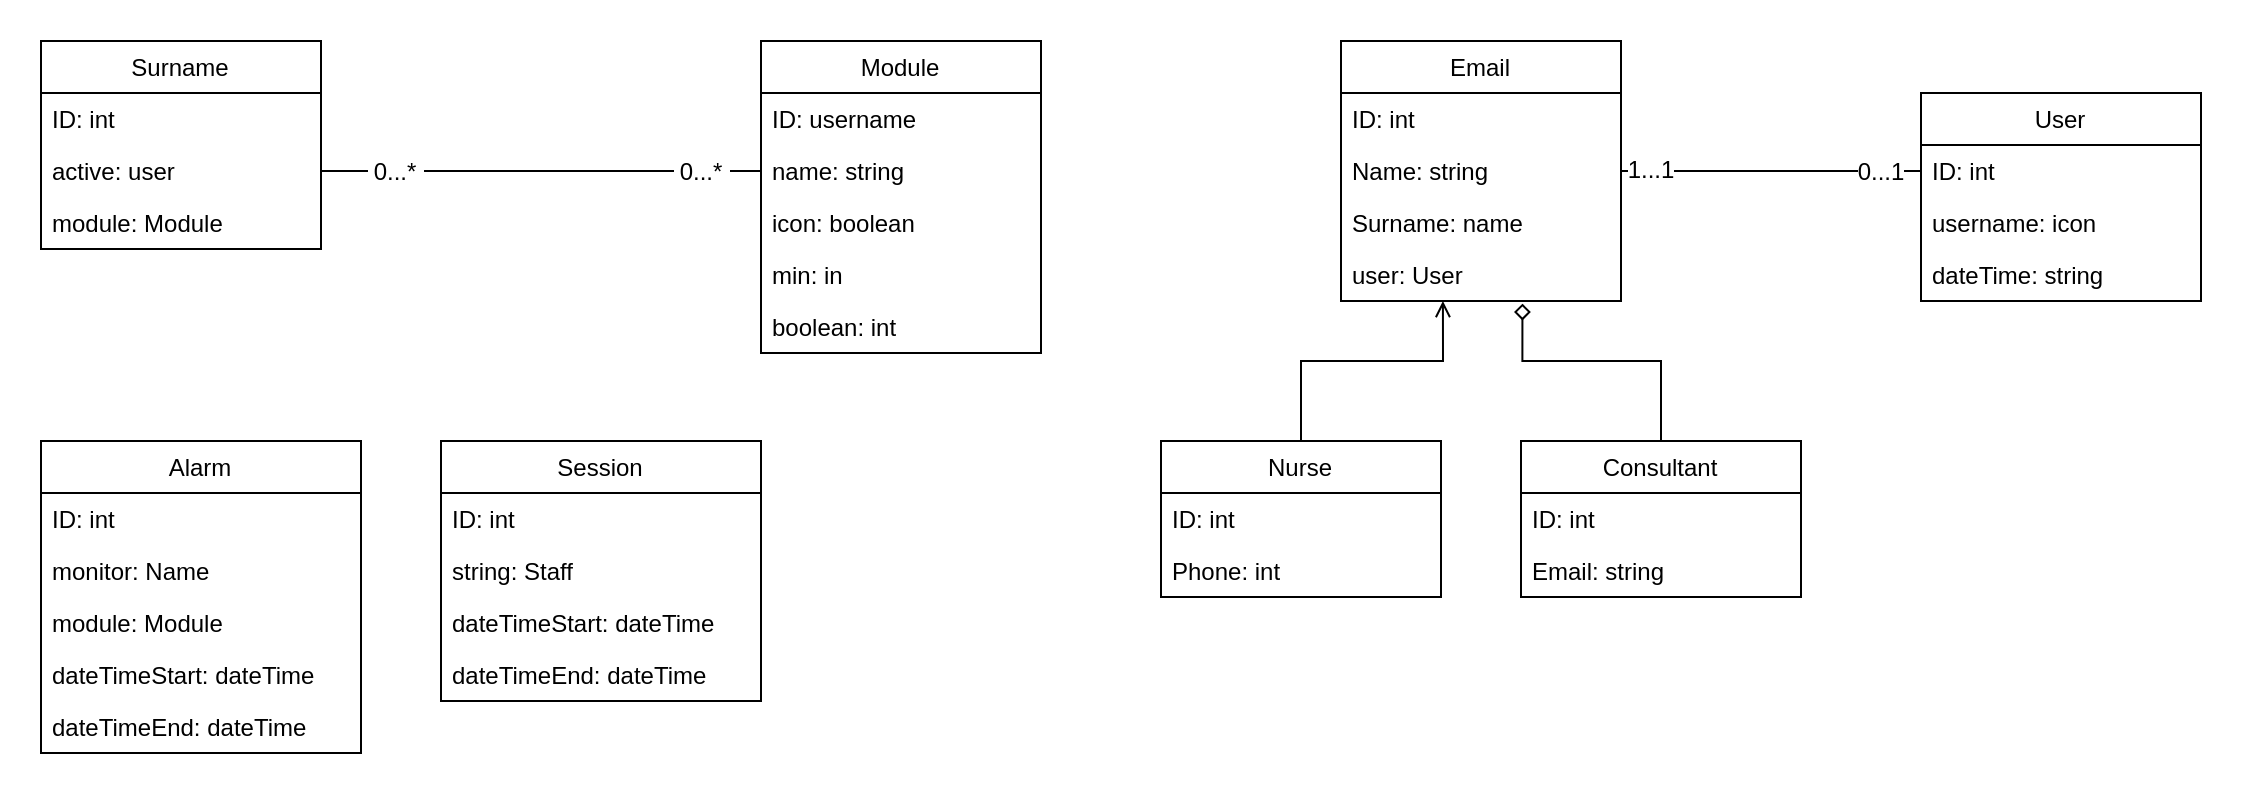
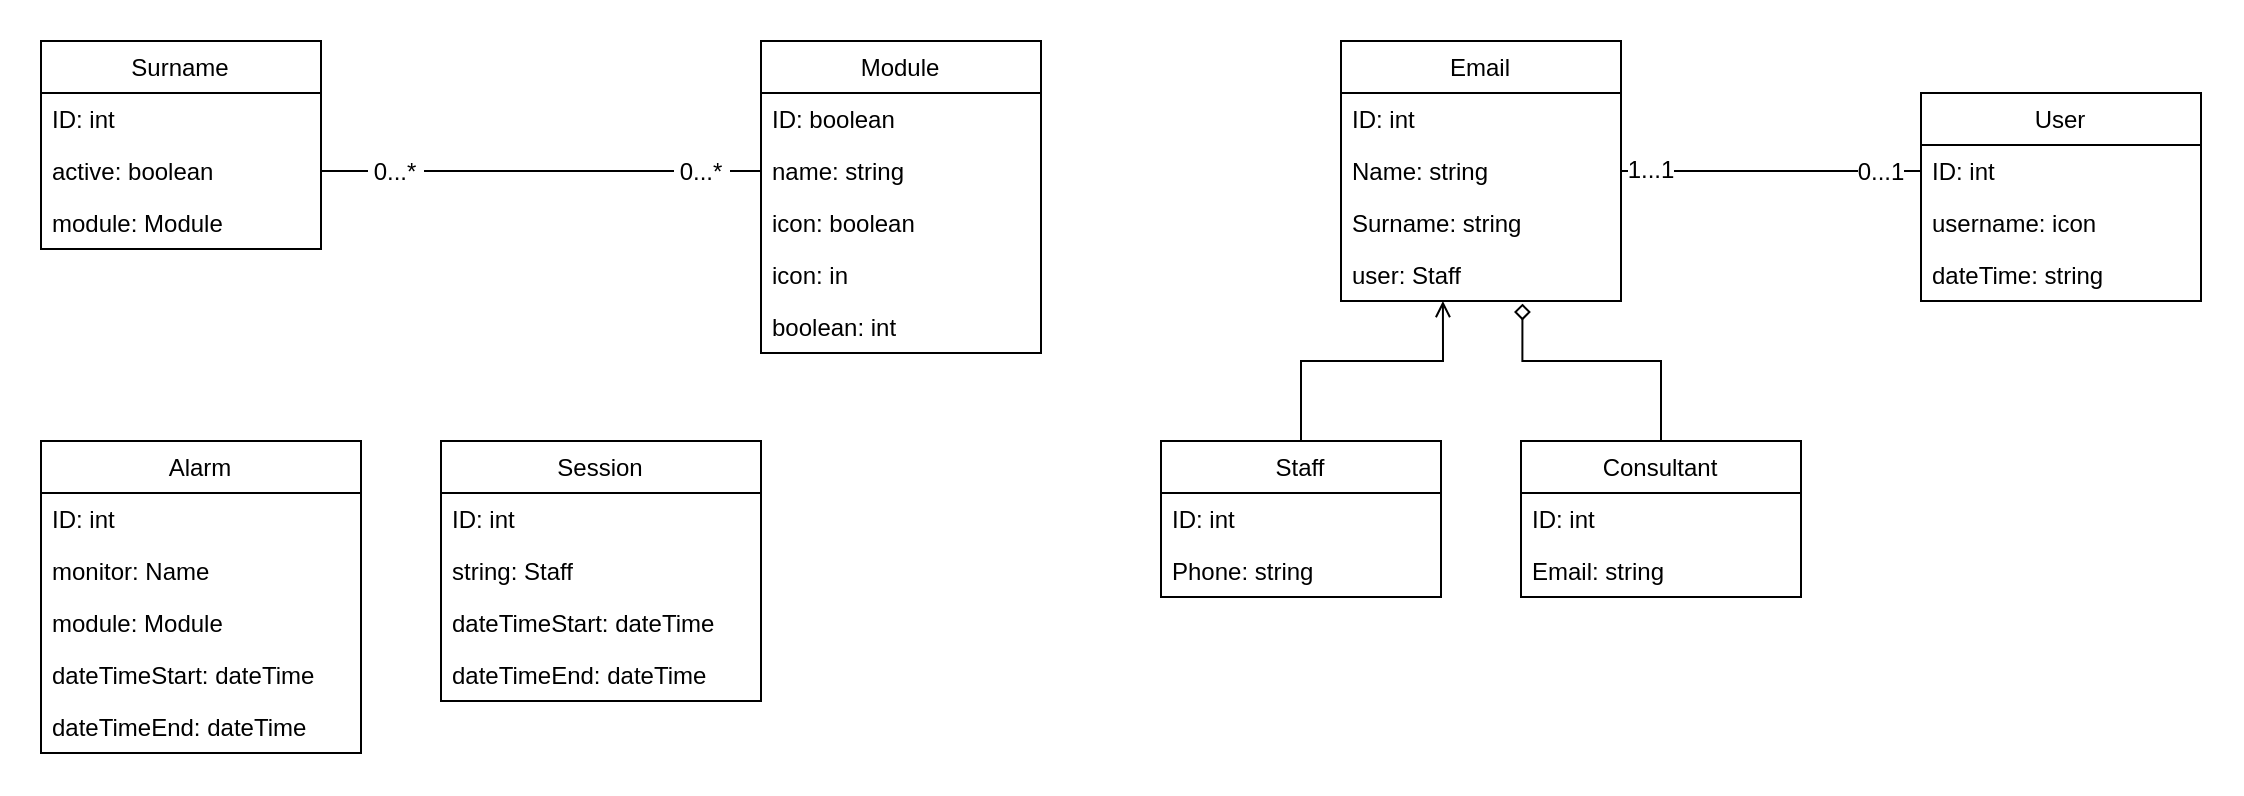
(846, 120) -> (837, 120)
(123, 172) -> (140, 172)
(1433, 224) -> (1443, 224)
(807, 276) -> (813, 276)
(1413, 276) -> (1420, 276)
(1300, 468) -> (1300, 468)
(1230, 572) -> (1250, 572)
